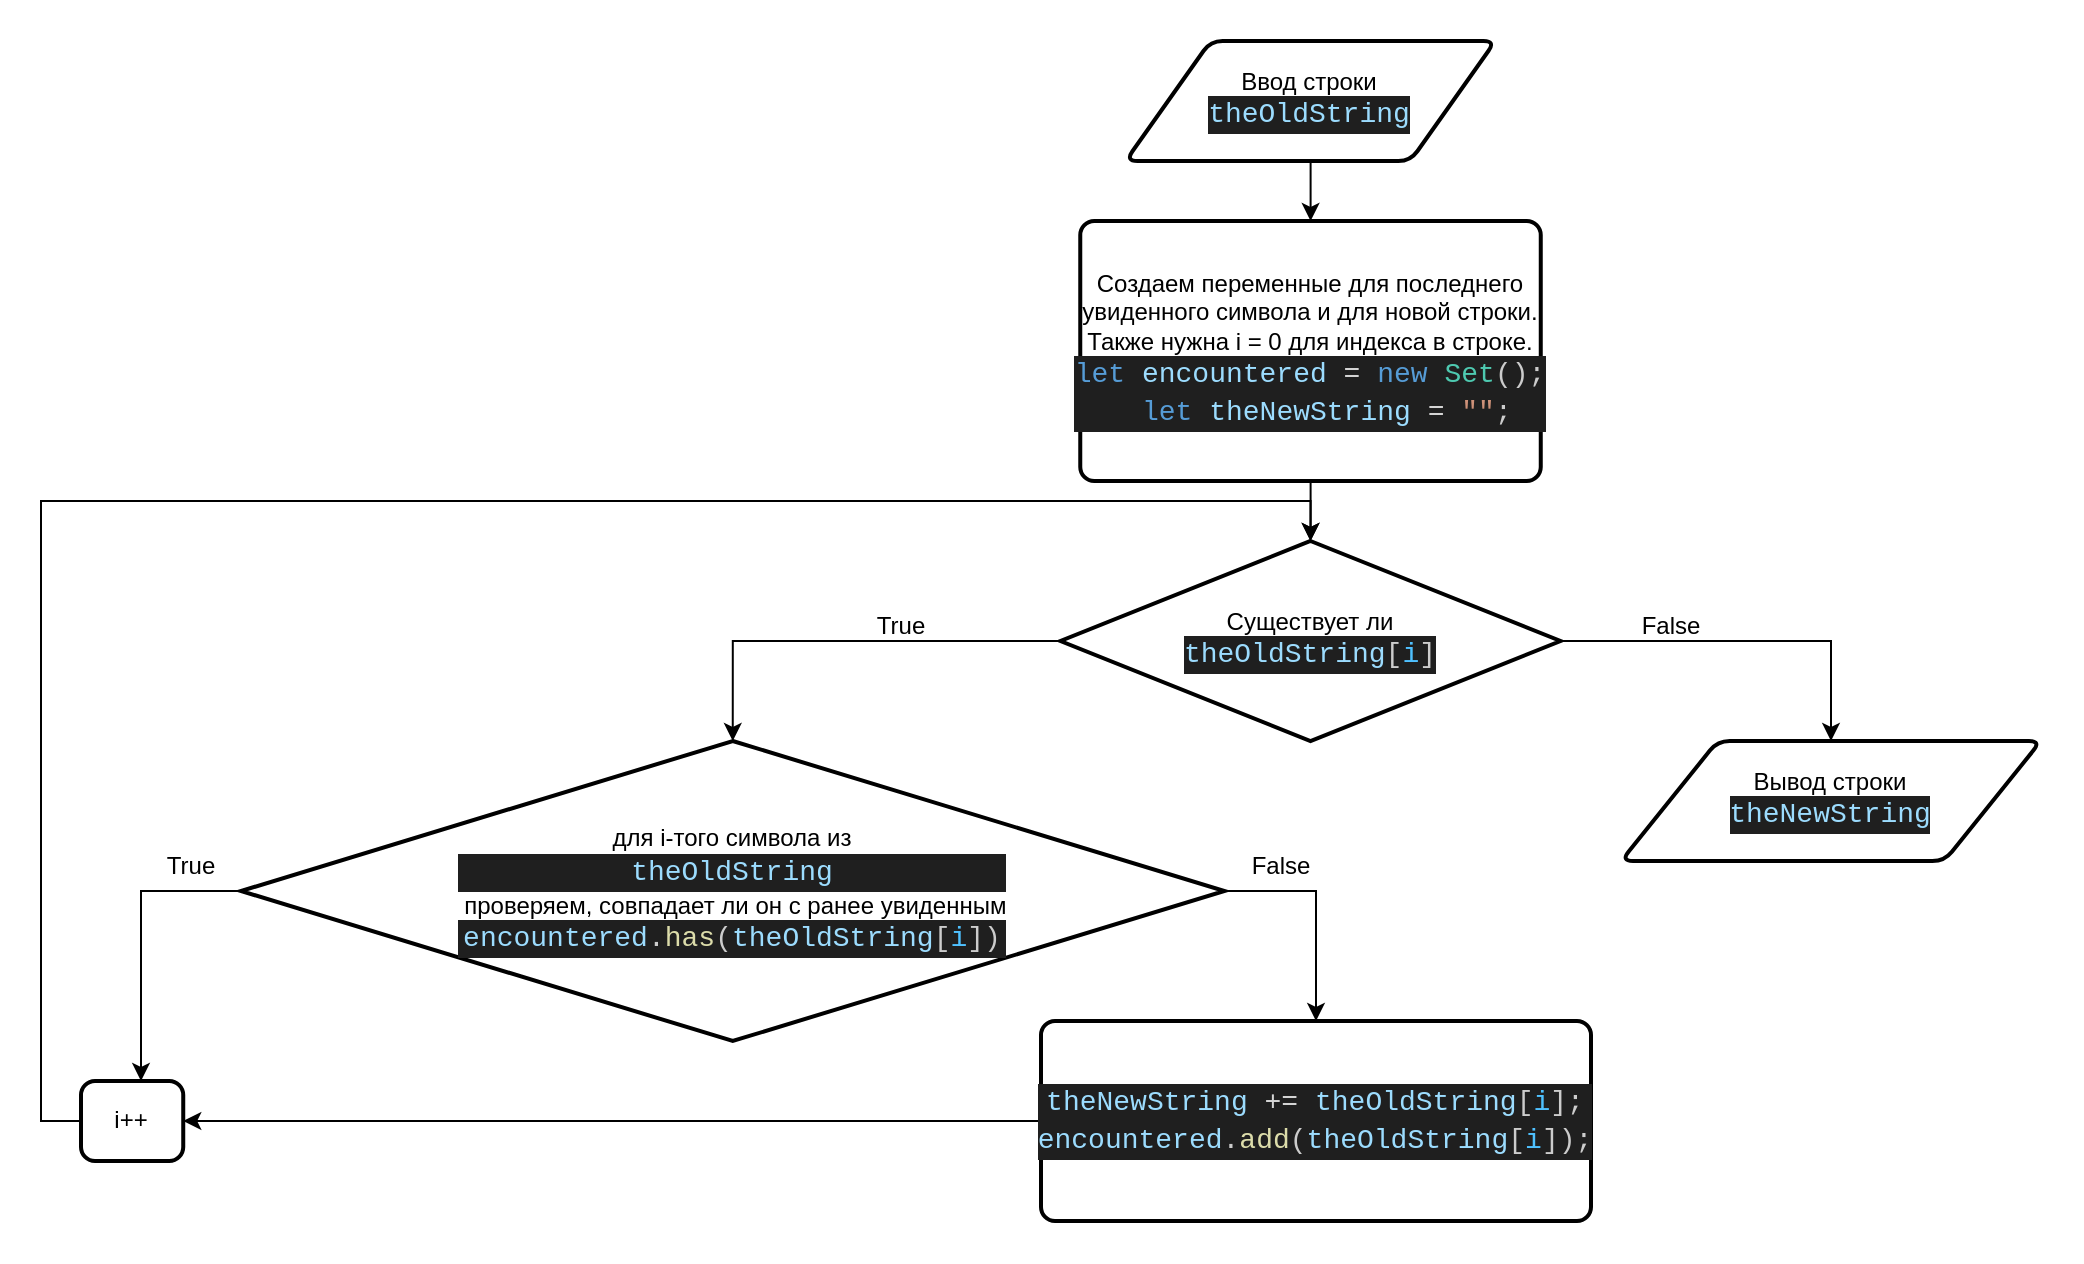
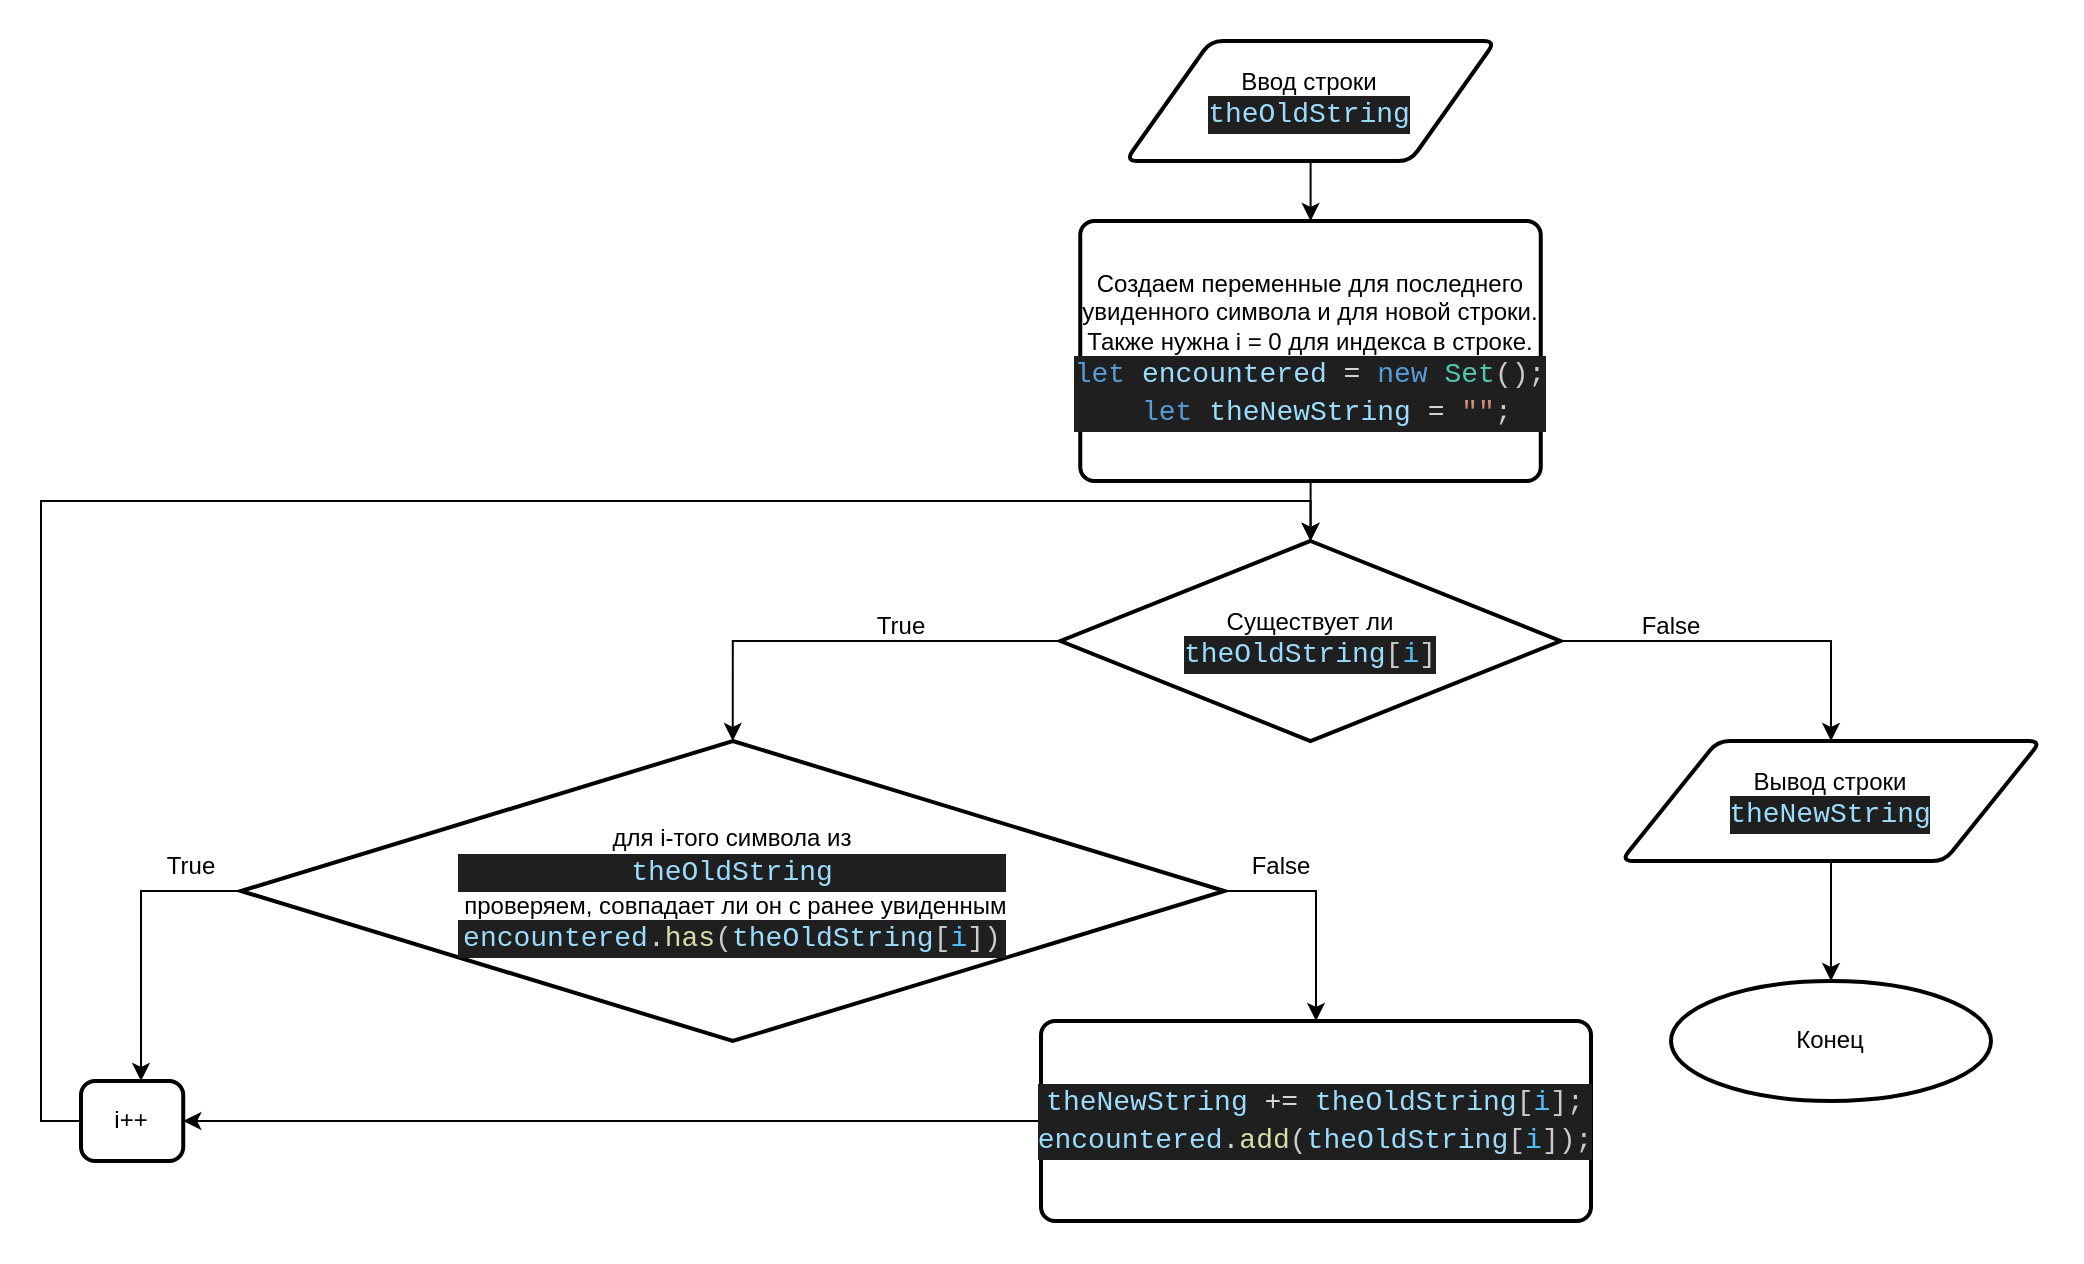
none -> (1831, 914)
none -> (1831, 1041)
